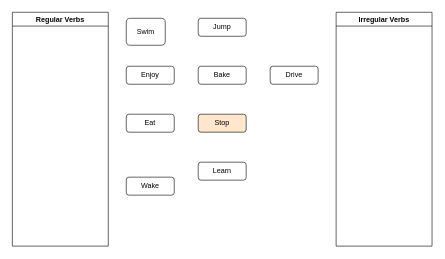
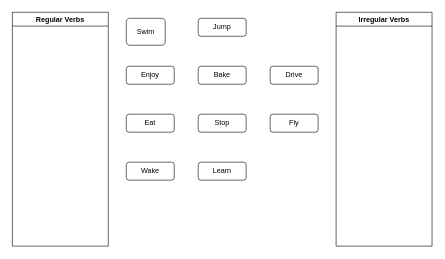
(222, 123) -> (222, 123)
none -> (294, 123)
(150, 186) -> (150, 171)
